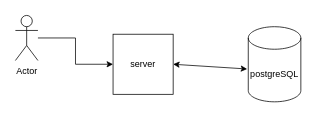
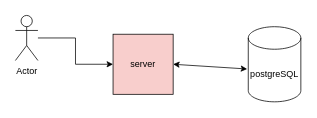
(143, 64) -> (143, 64)
